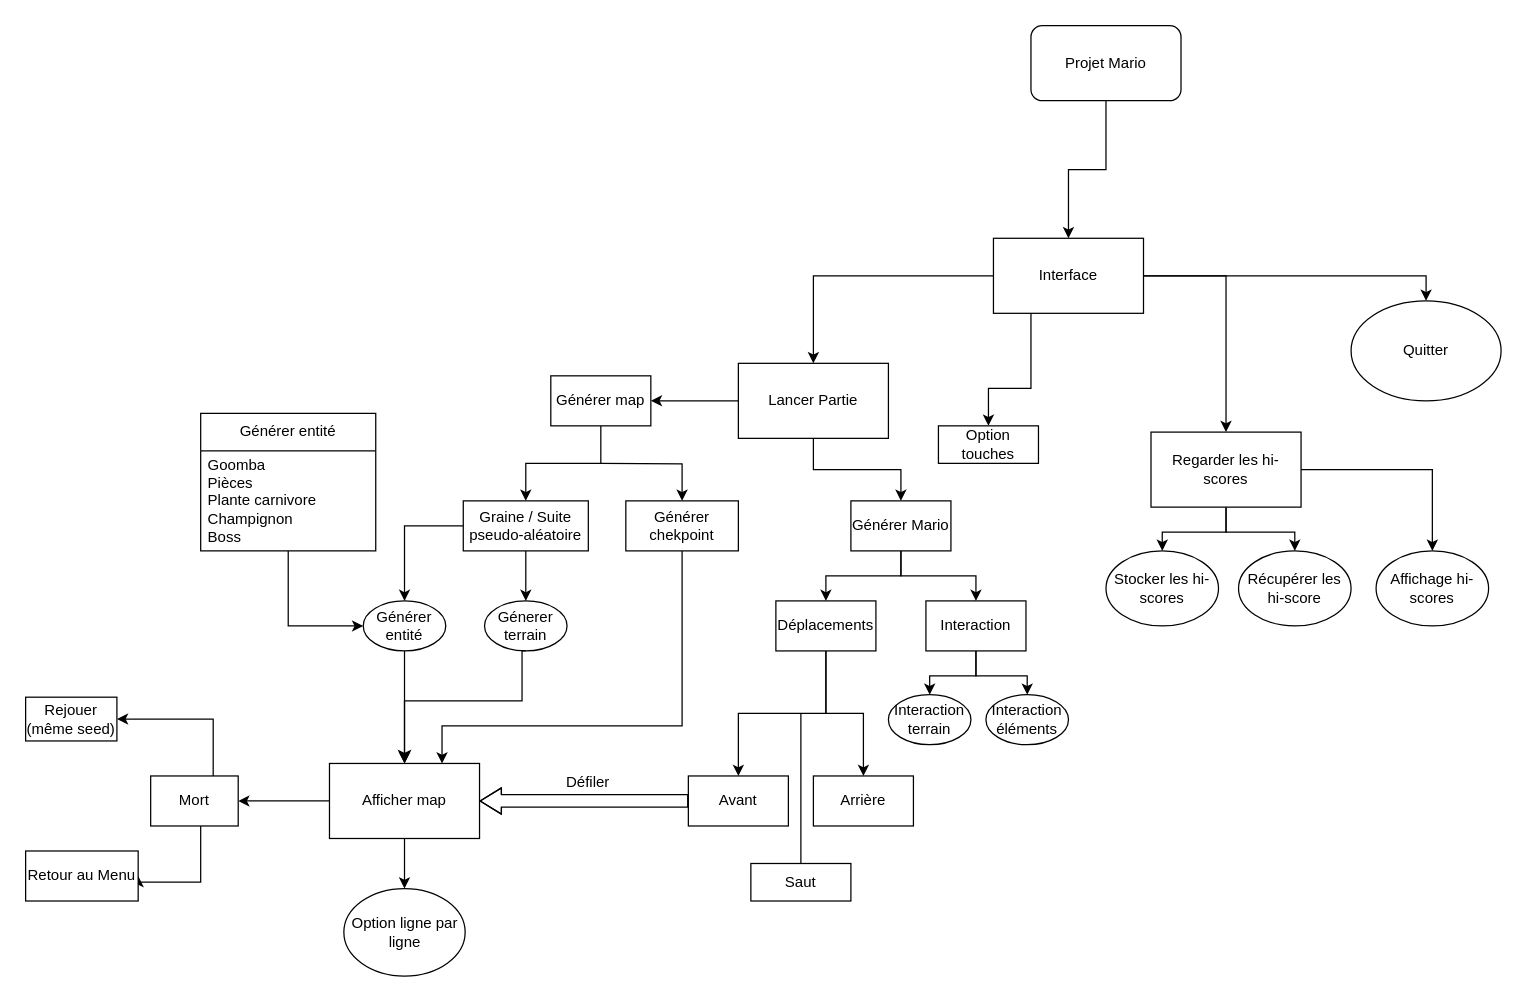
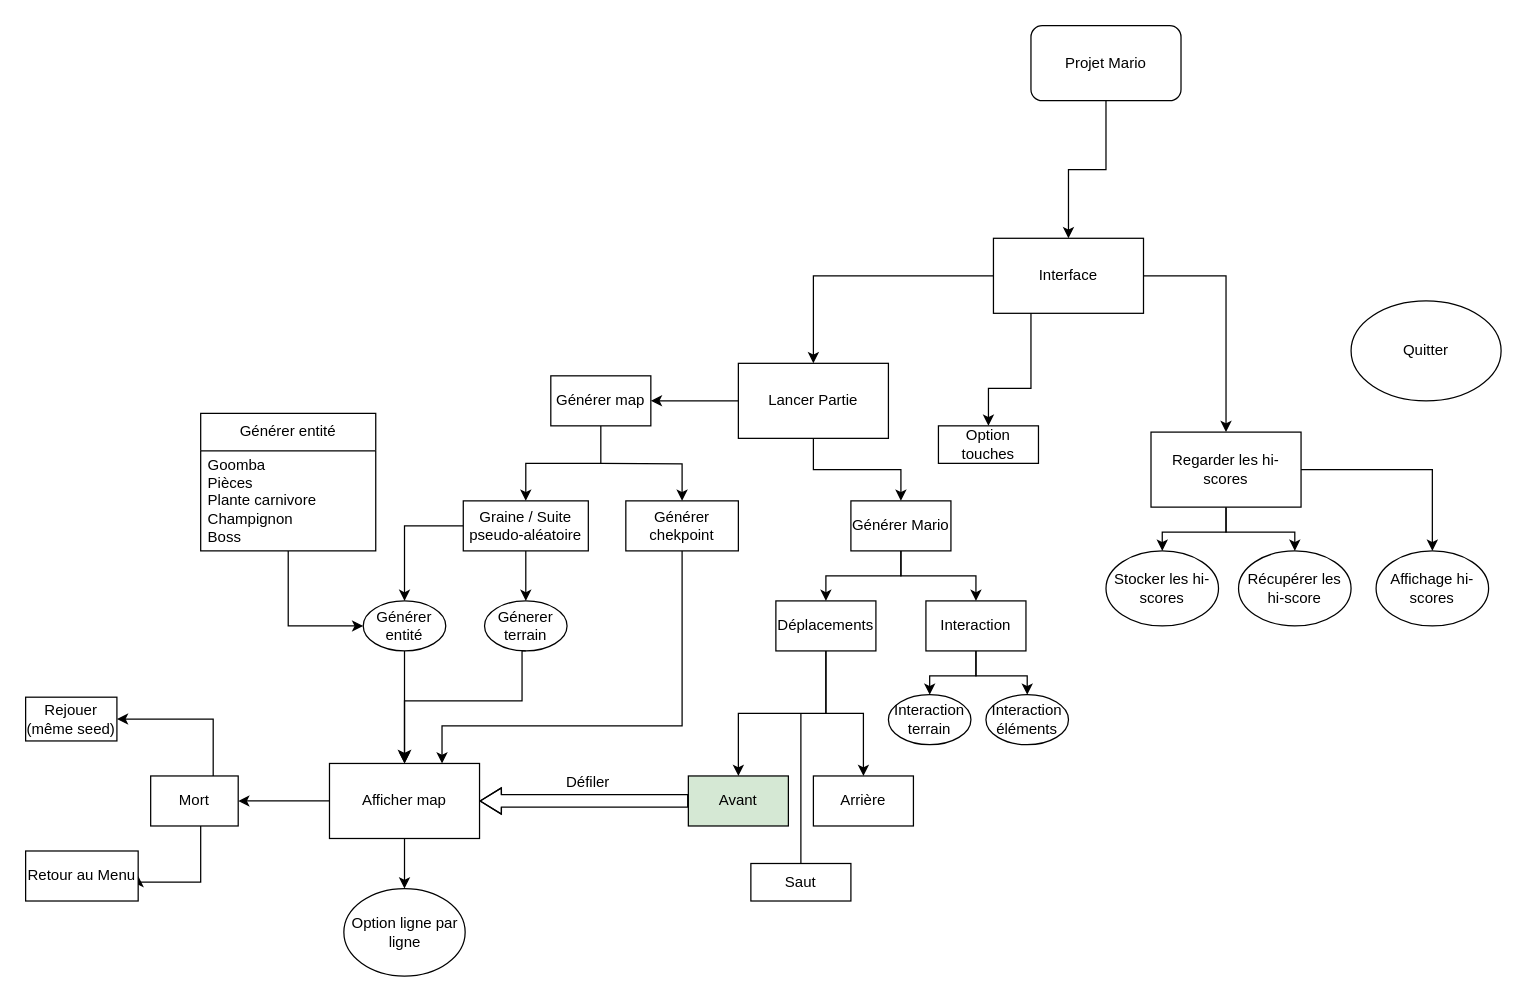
(1335, 276) -> none
(738, 801) -> (738, 801)
